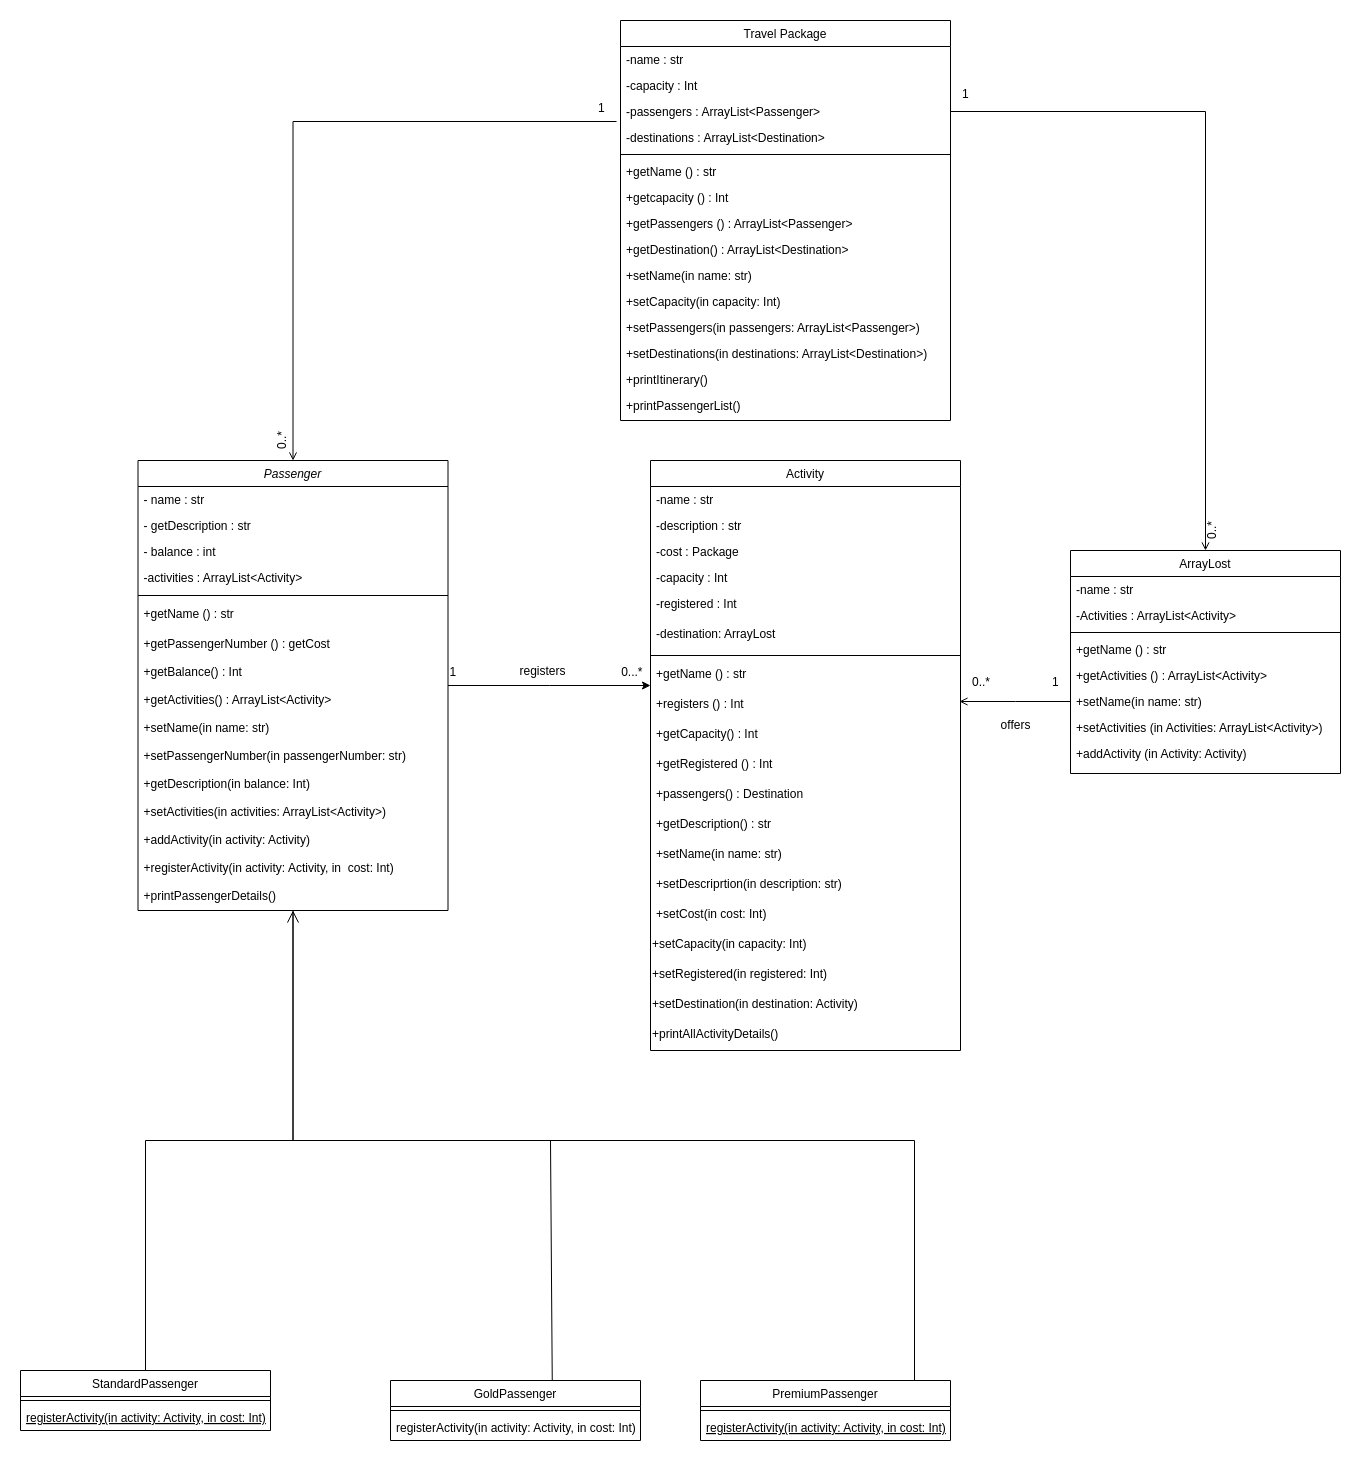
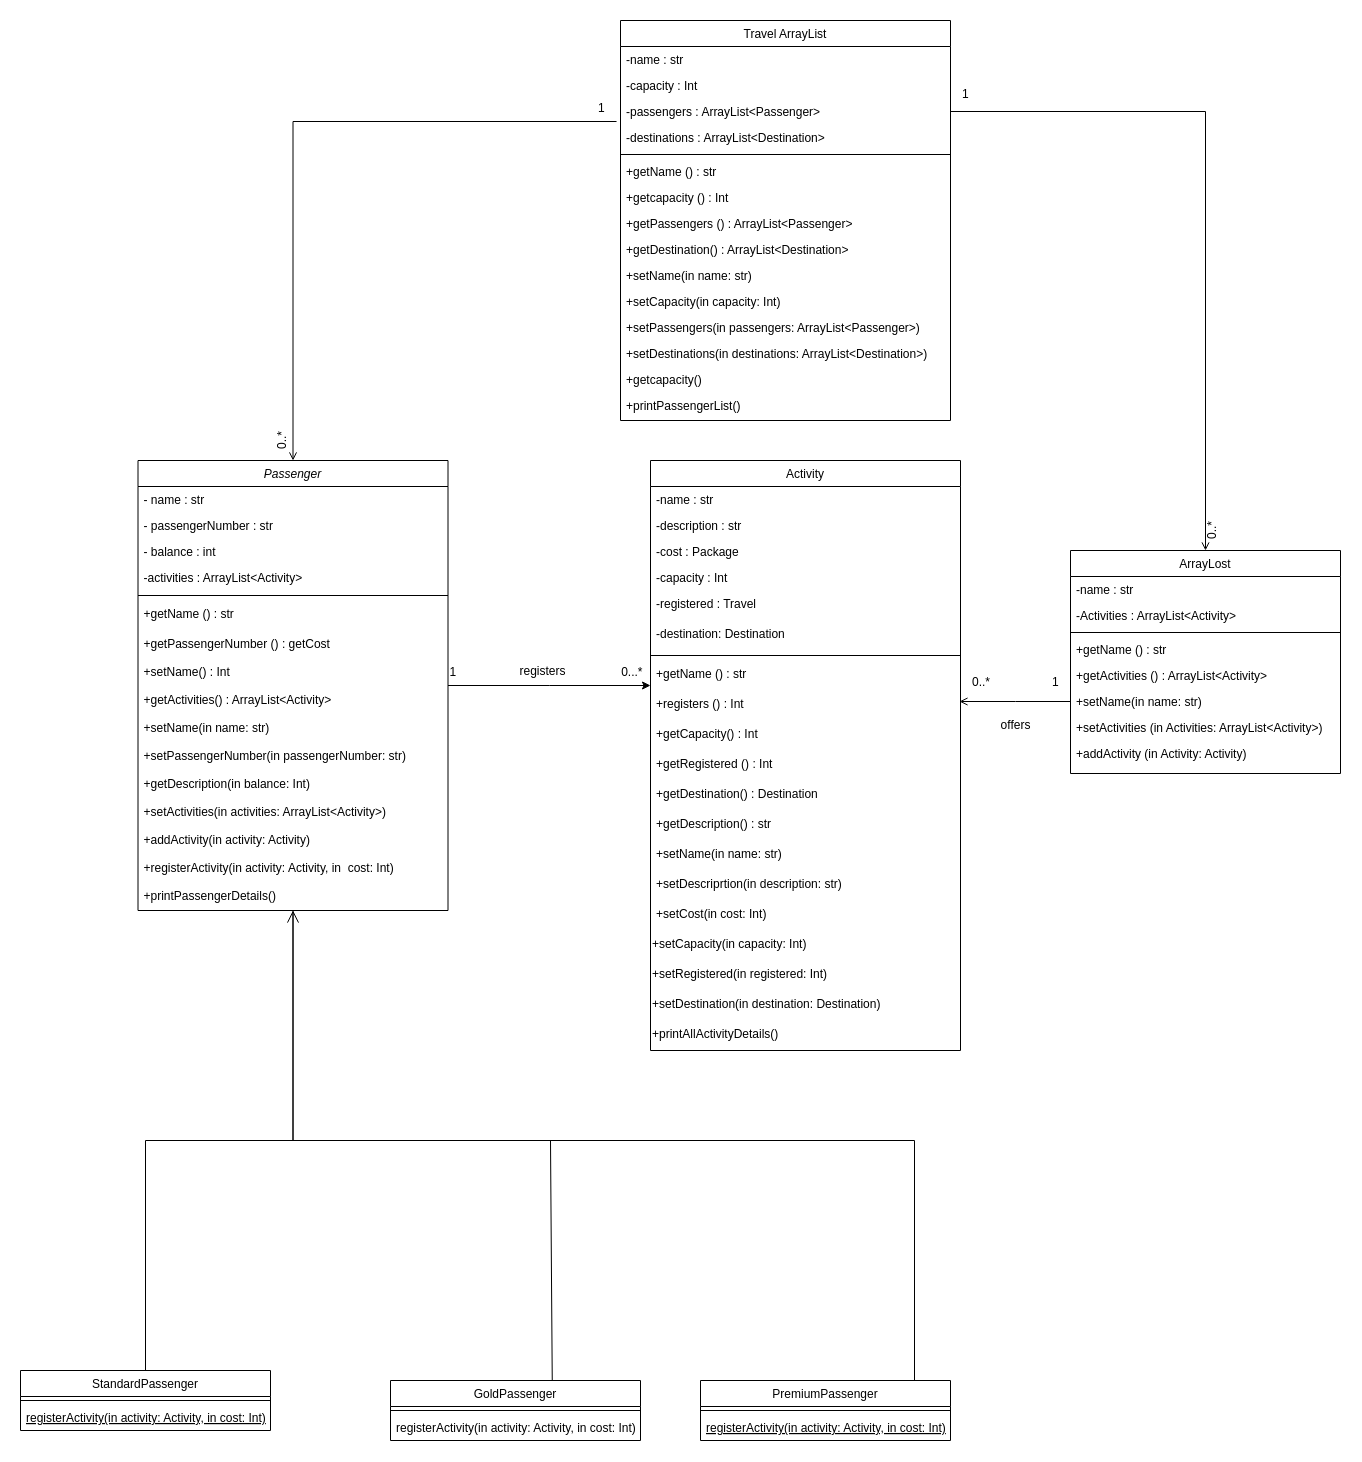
(785, 34) -> (785, 34)
(680, 380) -> (671, 380)
(208, 526) -> (215, 526)
(707, 604) -> (715, 604)
(727, 634) -> (731, 634)
(201, 672) -> (193, 672)
(739, 794) -> (749, 794)
(775, 1005) -> (785, 1005)
